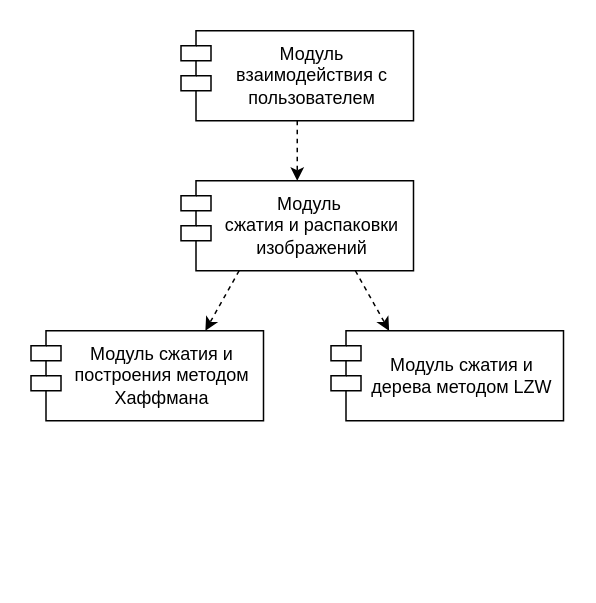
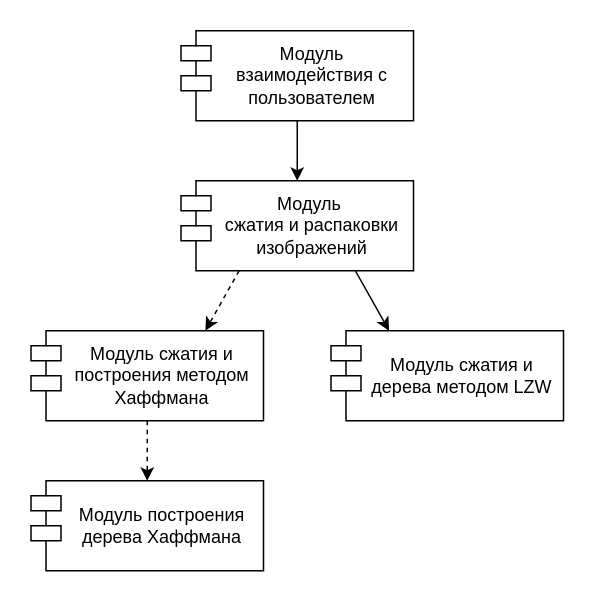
(297, 145) -> (297, 145)
(369, 295) -> (369, 295)
none -> (147, 446)
none -> (147, 526)
